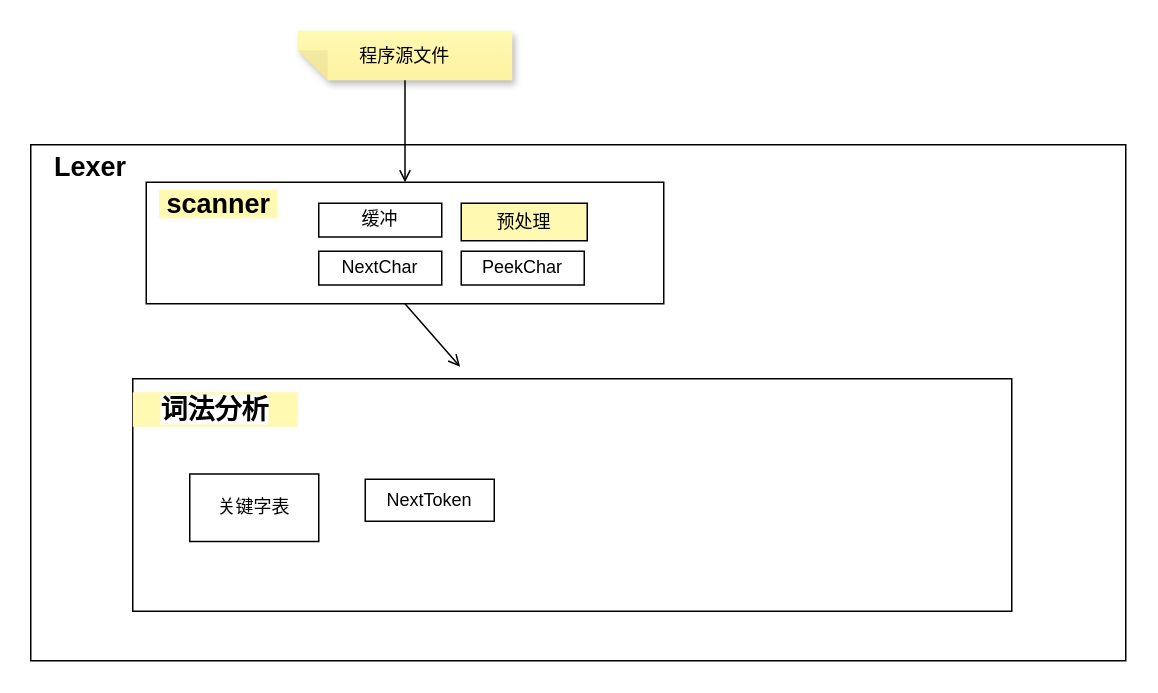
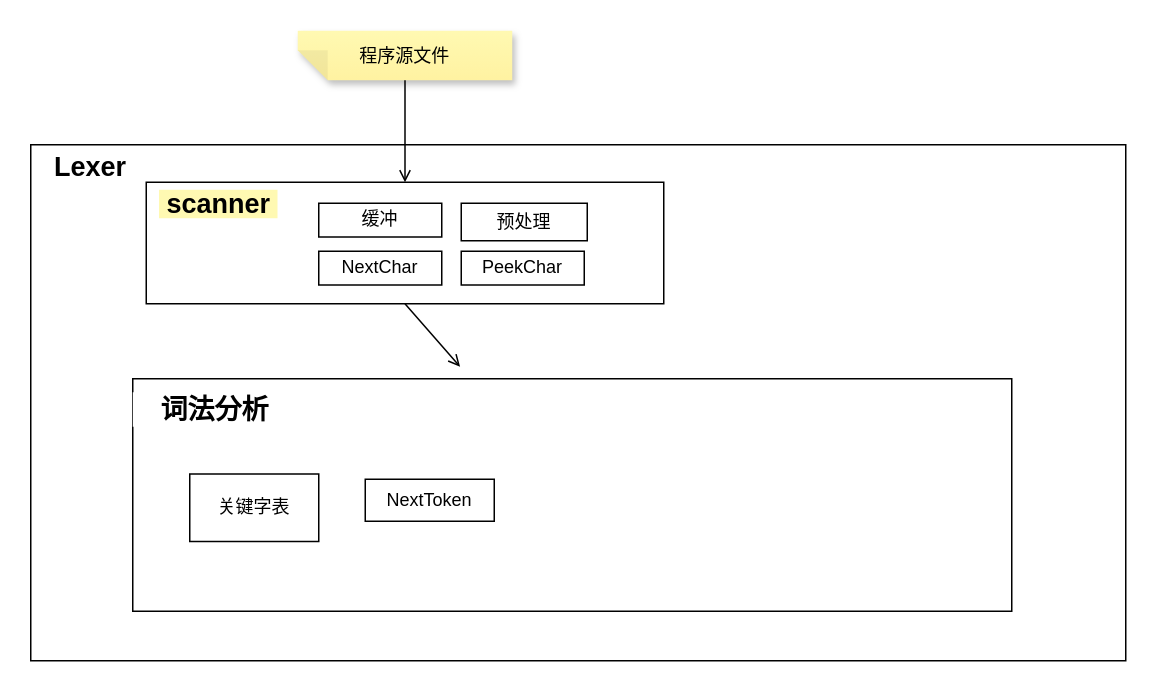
(524, 222) -> (524, 222)
(215, 410) -> (215, 410)
